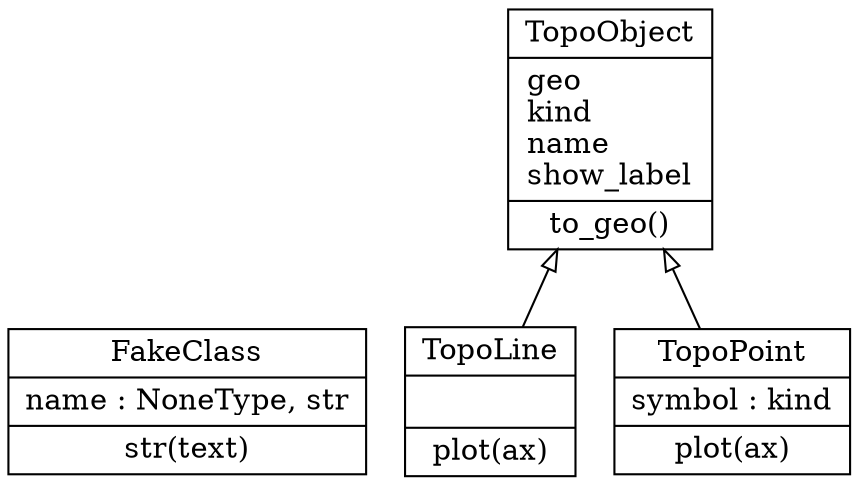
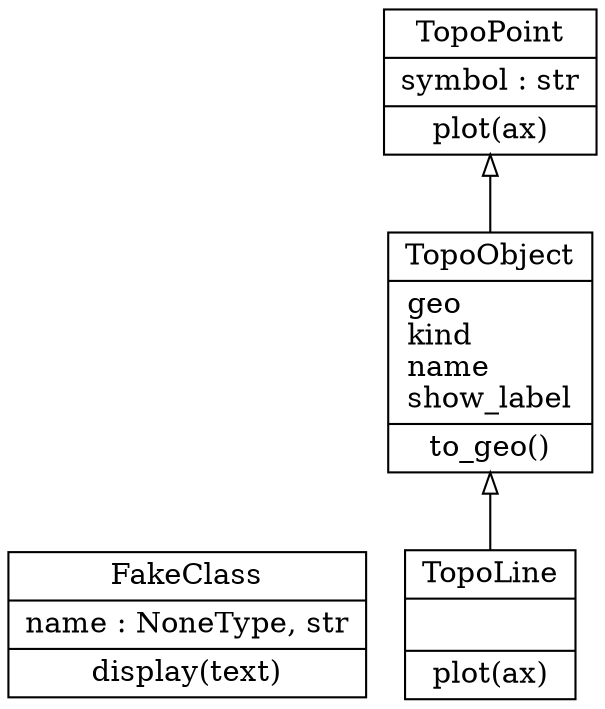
(686, 299) -> (490, 204)
(732, 401) -> (490, 81)
(187, 449) -> (187, 672)
